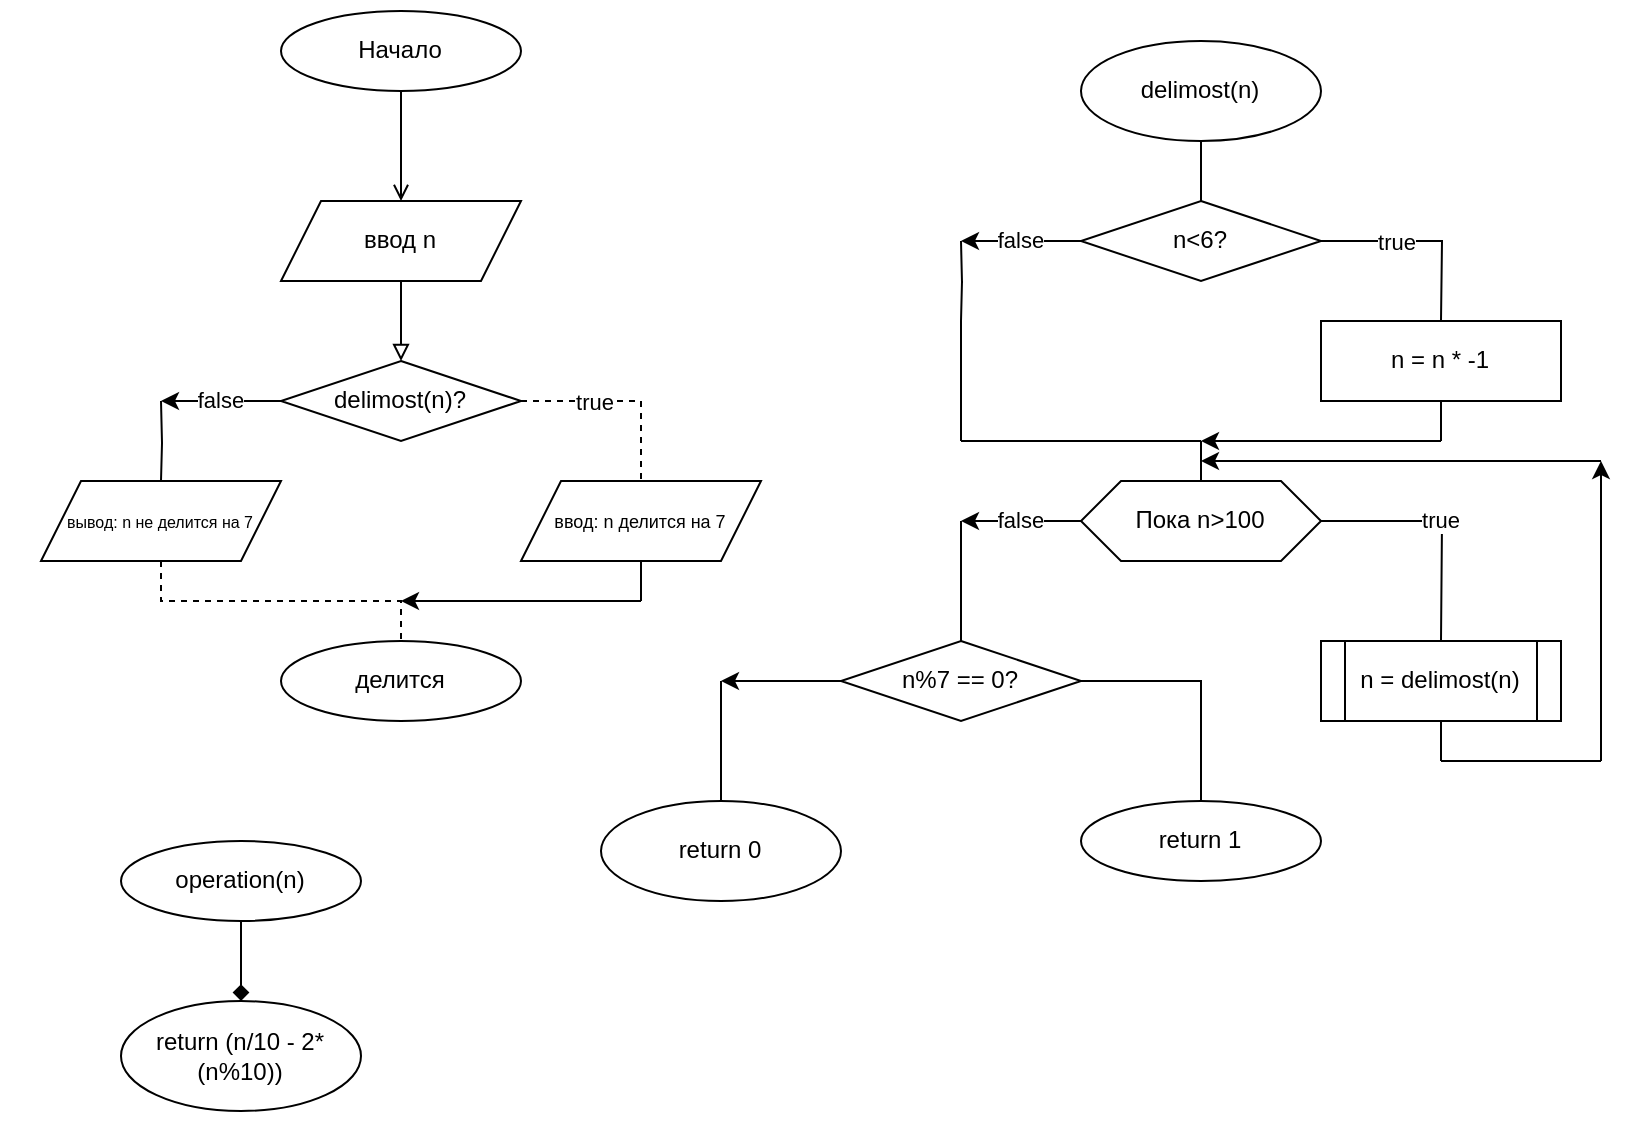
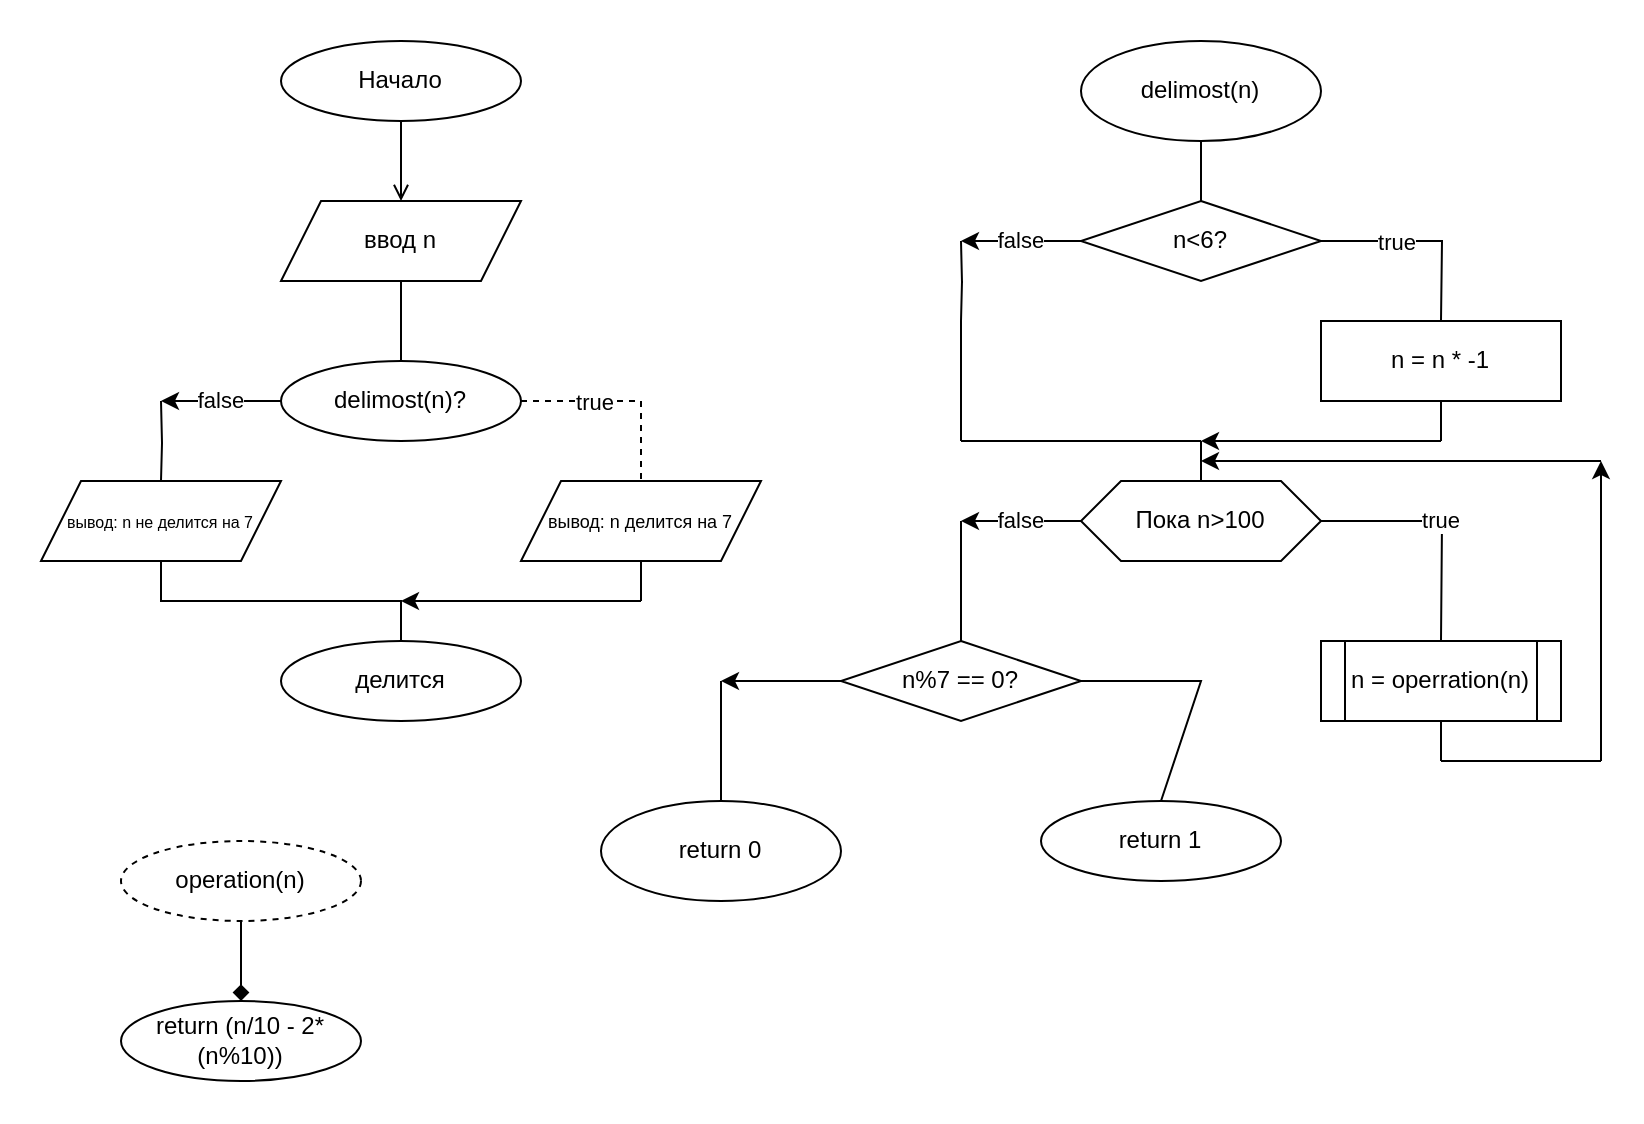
(401, 51) -> (401, 81)
(401, 343) -> (401, 351)
(401, 401) -> (401, 401)
(641, 521) -> (641, 521)
(283, 601) -> (283, 601)
(1441, 681) -> (1441, 681)
(1201, 841) -> (1161, 841)
(241, 881) -> (241, 881)
(241, 1056) -> (241, 1041)
